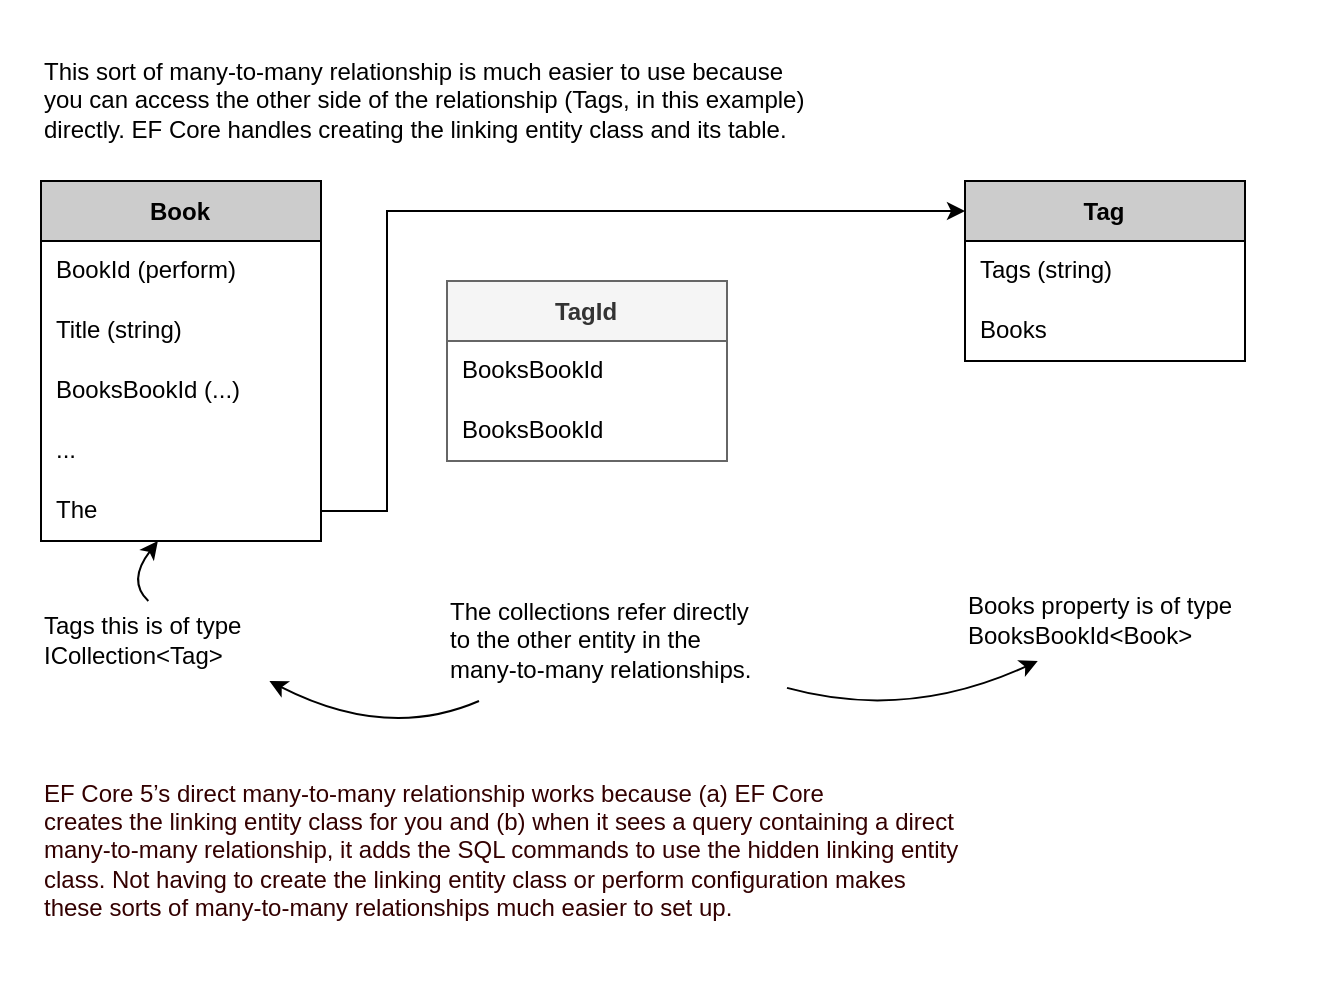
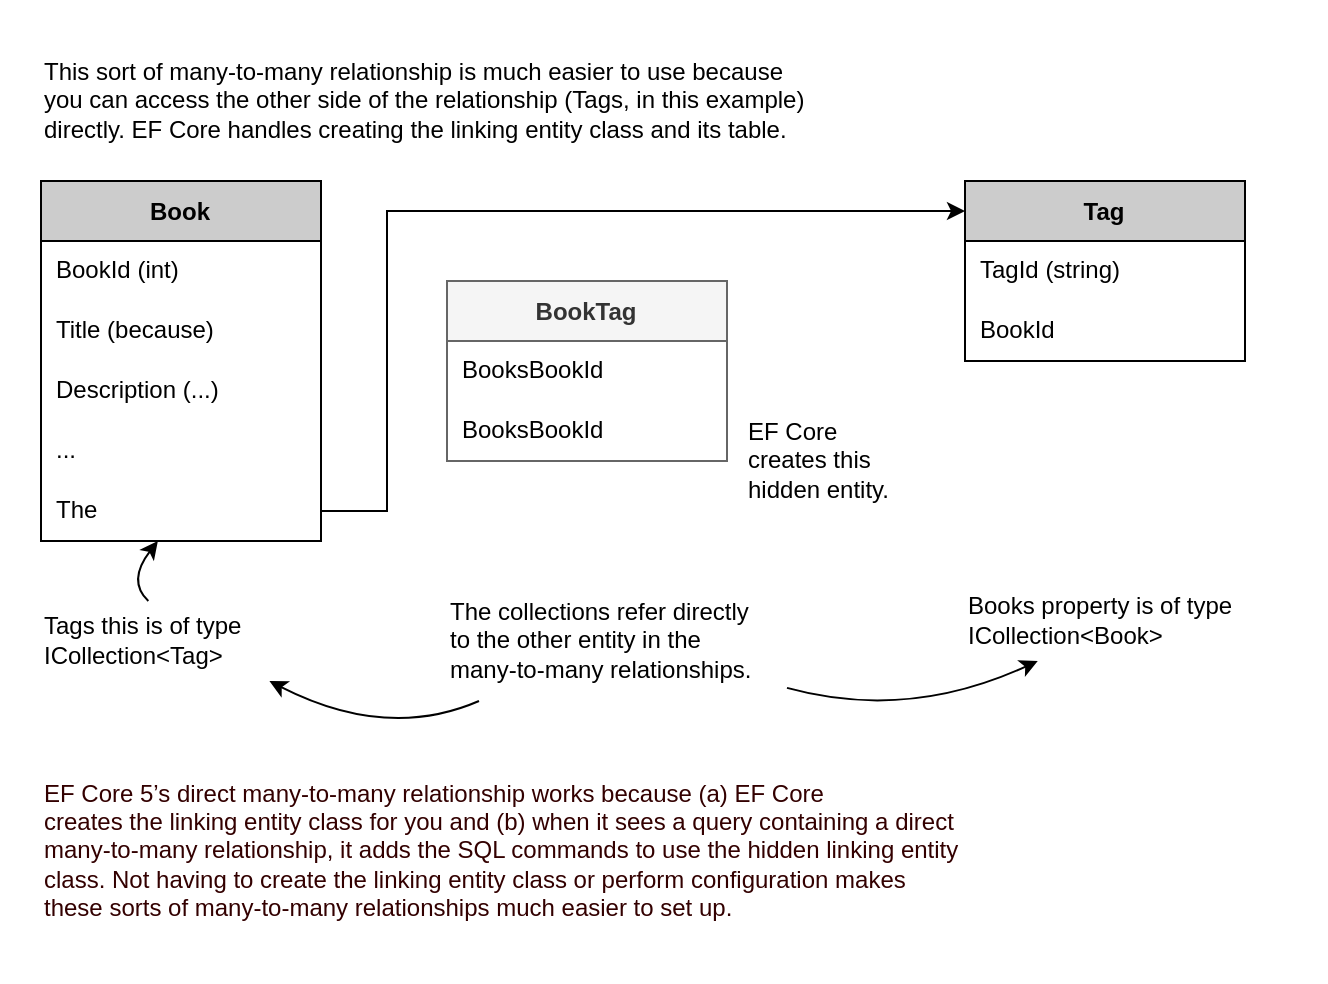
(161, 271) -> (131, 271)
(1062, 271) -> (1069, 271)
(586, 312) -> (586, 312)
(139, 331) -> (148, 331)
(1015, 331) -> (1021, 331)
(159, 391) -> (153, 391)
none -> (835, 461)
(1121, 621) -> (1121, 621)
